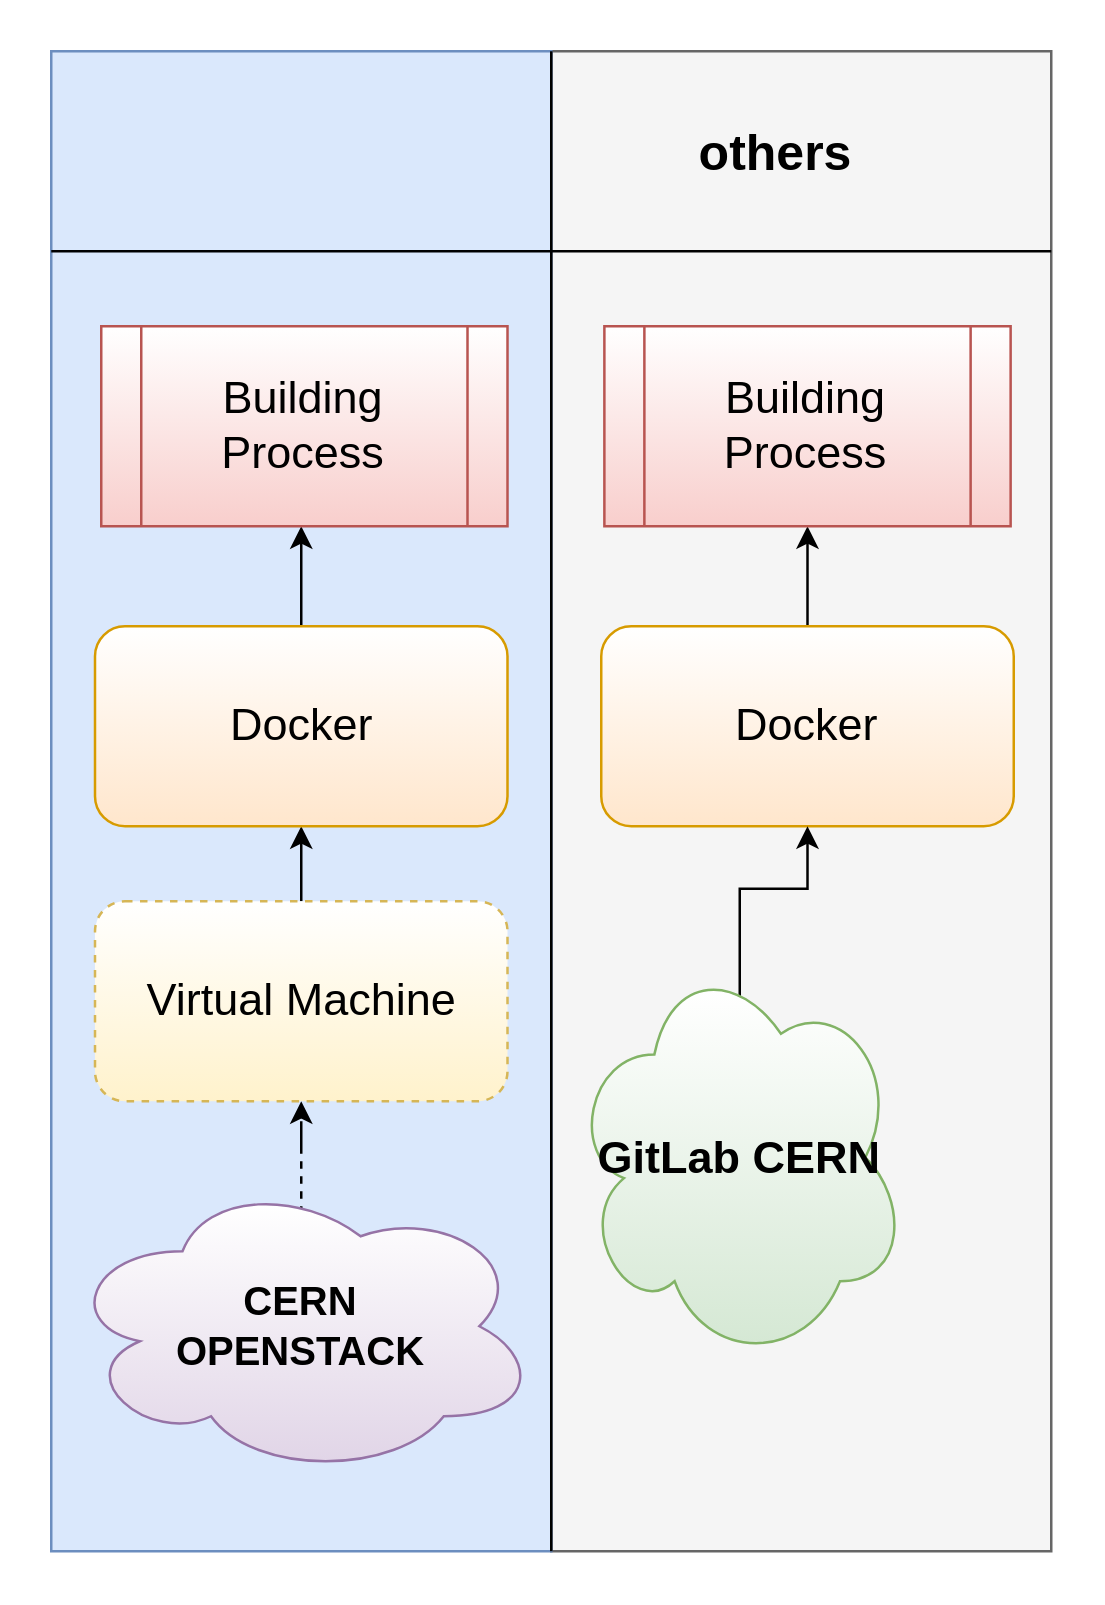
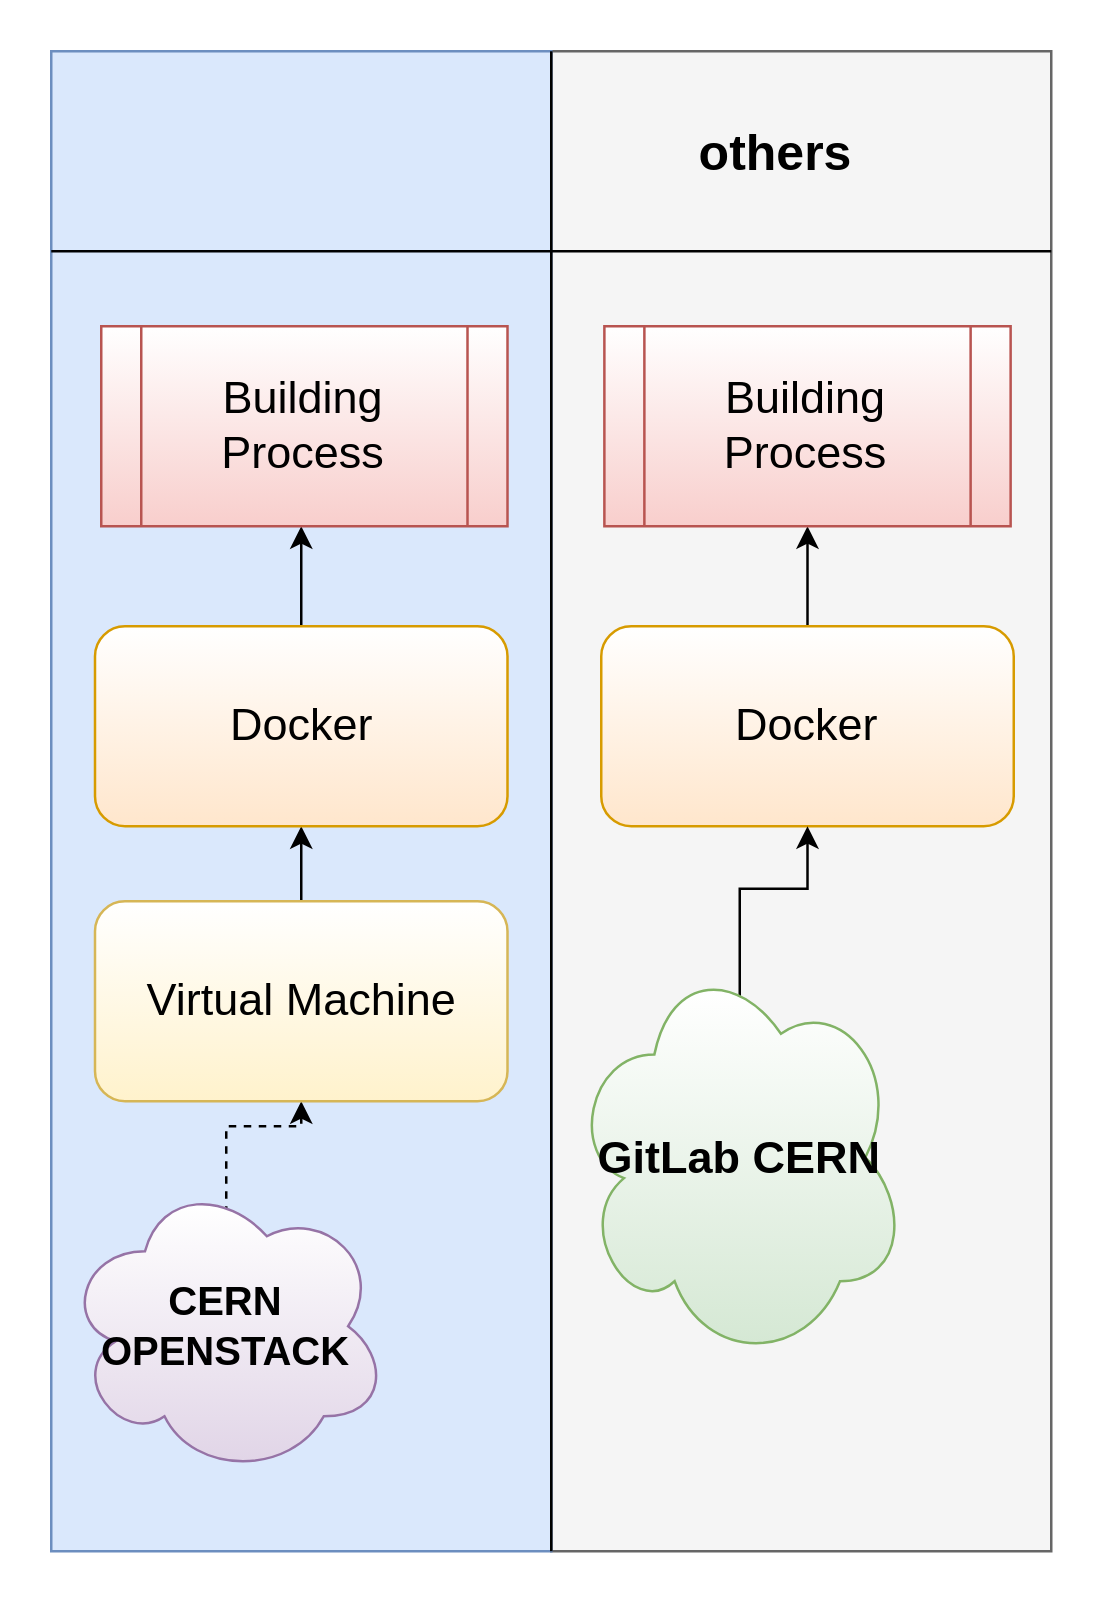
(301, 1001) -> (301, 1001)
(301, 1326) -> (226, 1326)
